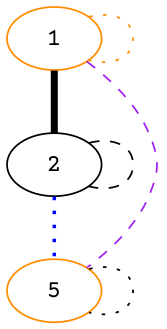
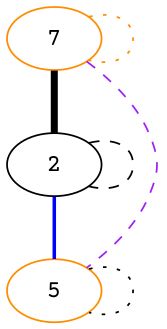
(54, 39) -> (54, 39)
(54, 228) -> (54, 228)
